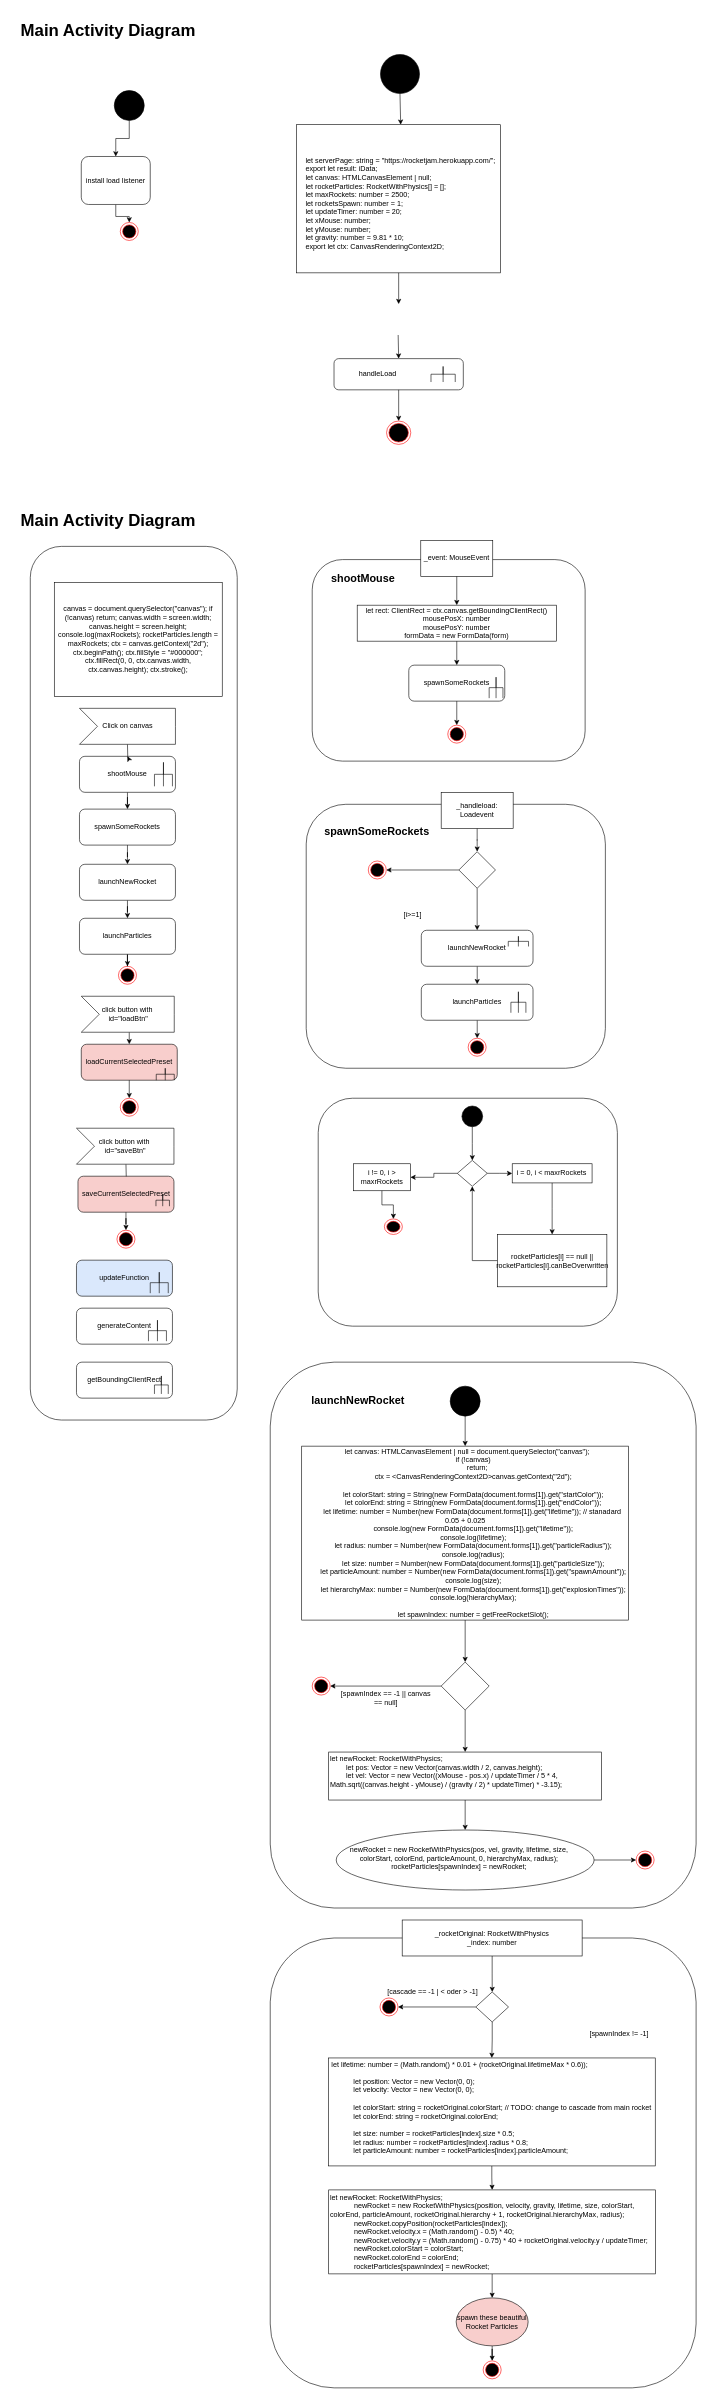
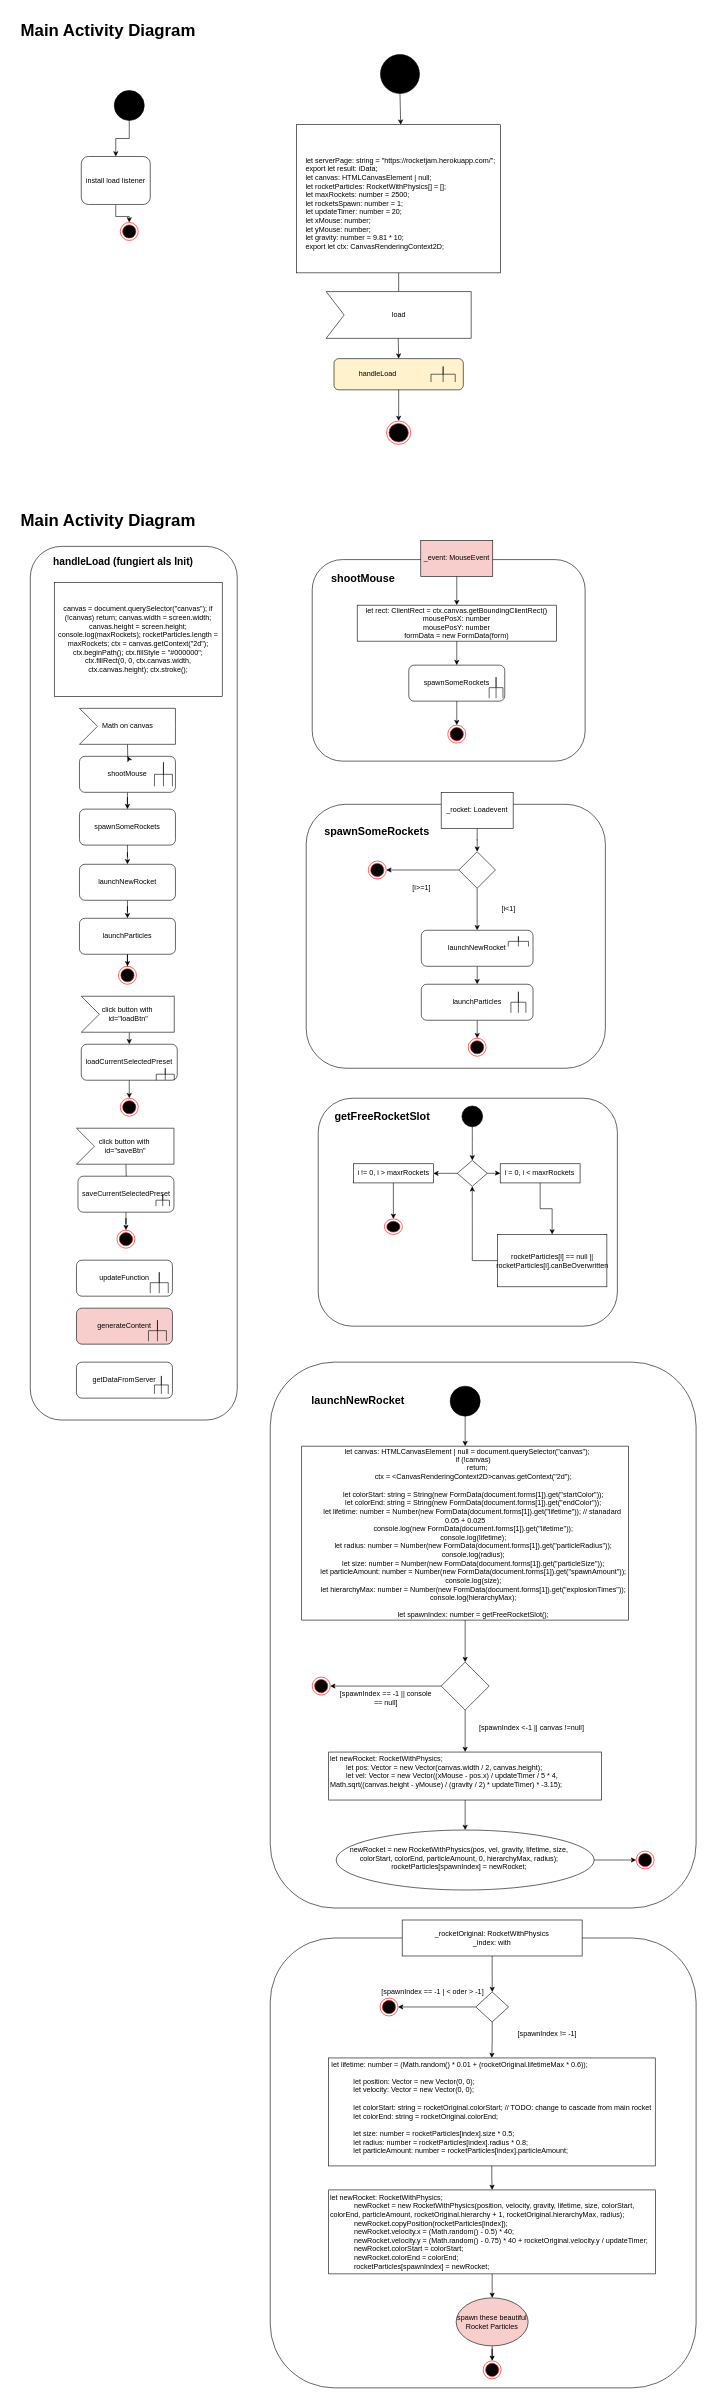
none -> (399, 315)
(399, 374) -> (399, 374)
(457, 558) -> (457, 558)
none -> (123, 561)
(128, 726) -> (128, 726)
(477, 810) -> (477, 810)
none -> (509, 909)
(413, 914) -> (422, 887)
(129, 1062) -> (129, 1062)
none -> (382, 1116)
(552, 1173) -> (540, 1173)
(382, 1177) -> (393, 1173)
(126, 1194) -> (126, 1194)
(125, 1278) -> (125, 1278)
(125, 1326) -> (125, 1326)
(125, 1380) -> (125, 1380)
(386, 1698) -> (386, 1698)
none -> (532, 1728)
(492, 1938) -> (492, 1938)
(433, 1992) -> (433, 1992)
(620, 2034) -> (548, 2034)
